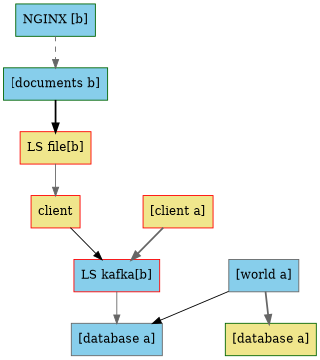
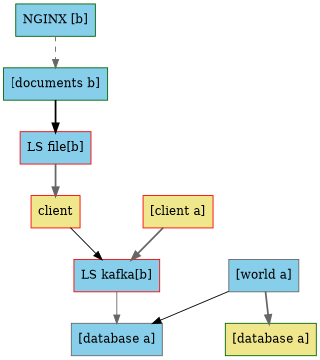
(56, 148) -> (56, 148)
(56, 175) -> (56, 175)
